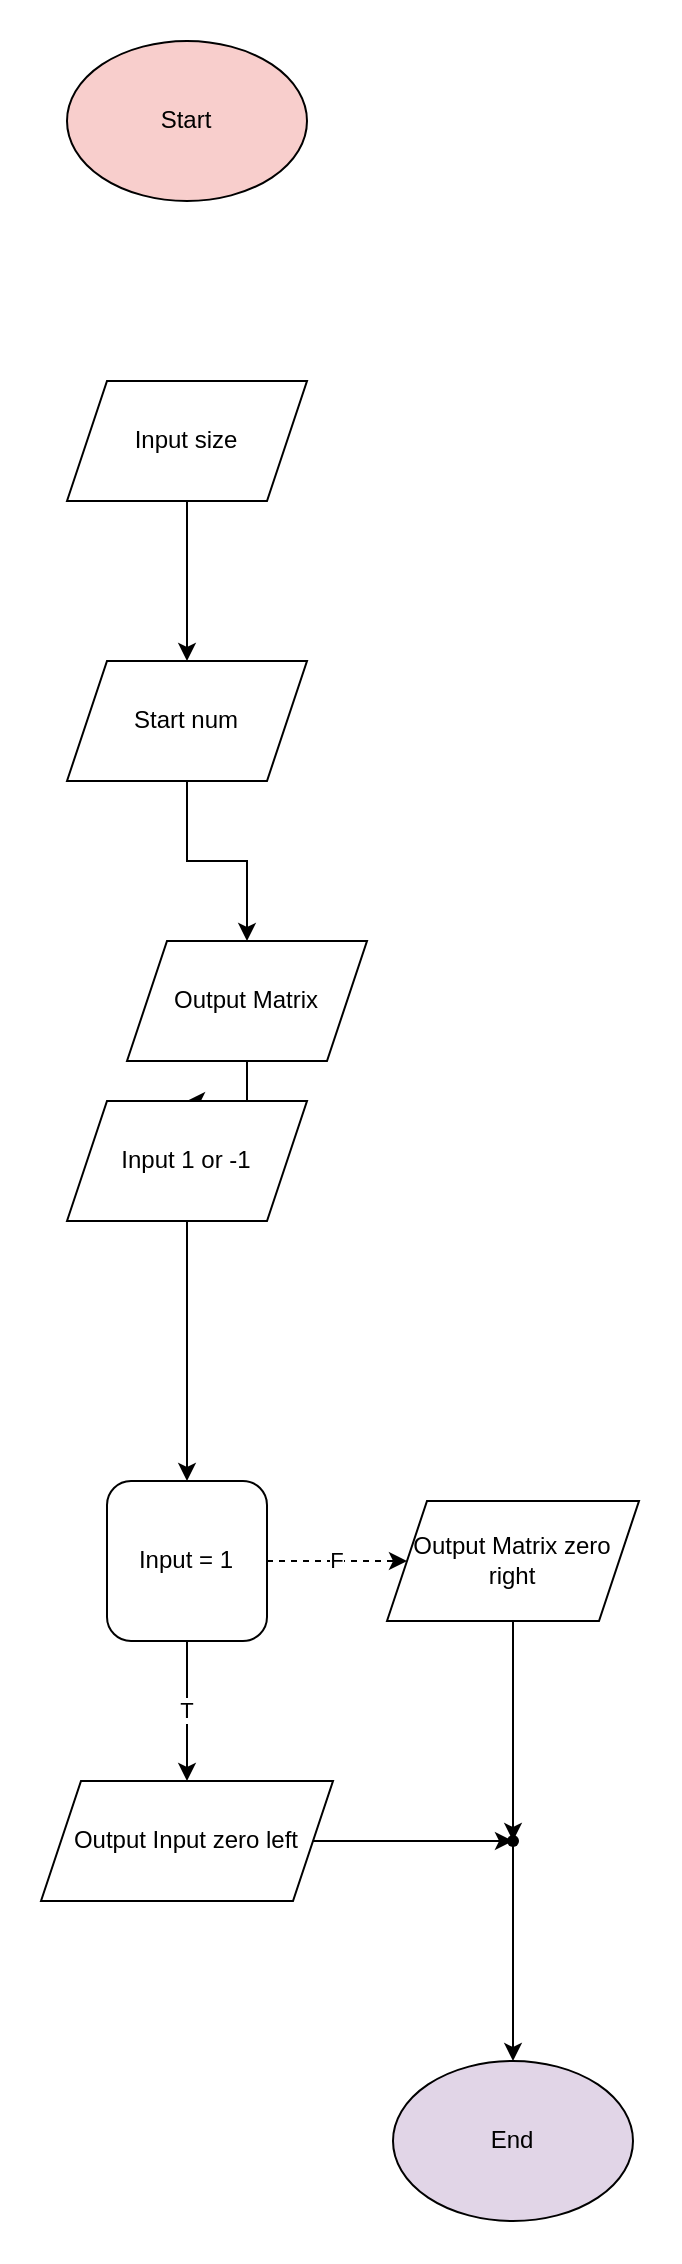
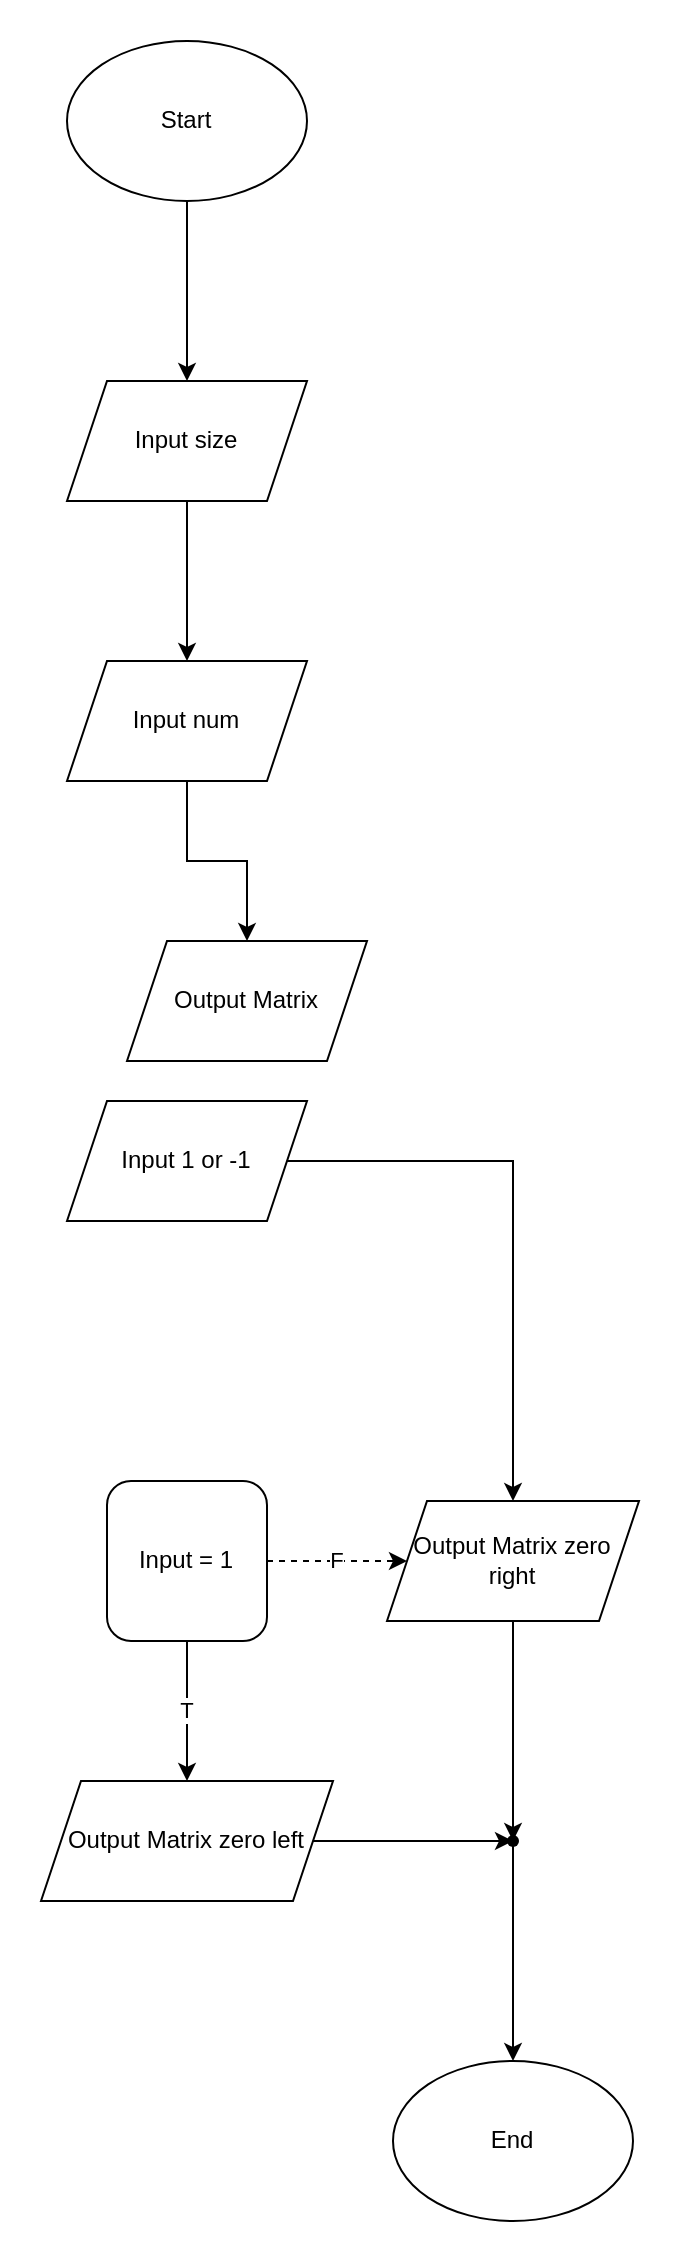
(187, 121) -> (187, 121)
none -> (187, 284)
(187, 721) -> (187, 721)
(247, 1082) -> none
(187, 1344) -> (513, 1211)
(187, 1841) -> (187, 1841)
(513, 2141) -> (513, 2141)
